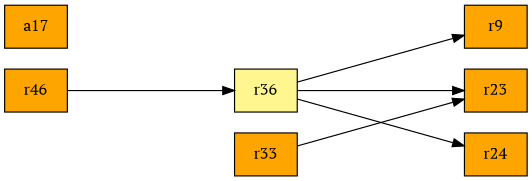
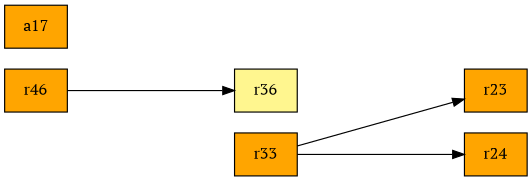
(496, 27) -> none
(375, 91) -> none
(367, 119) -> (375, 154)
